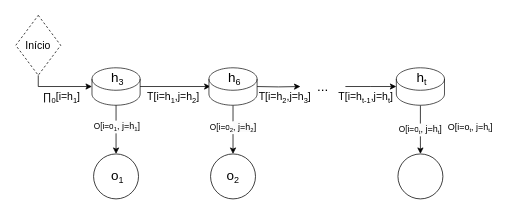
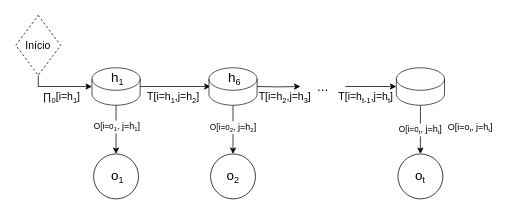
(117, 79) -> (117, 79)
(422, 79) -> none
none -> (420, 177)
